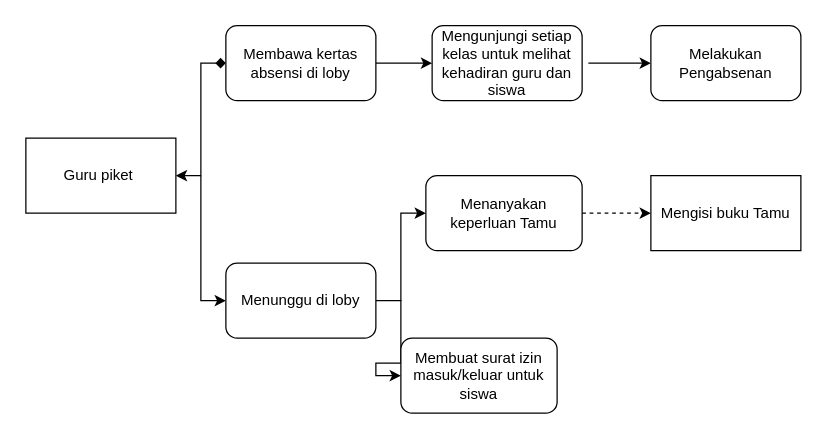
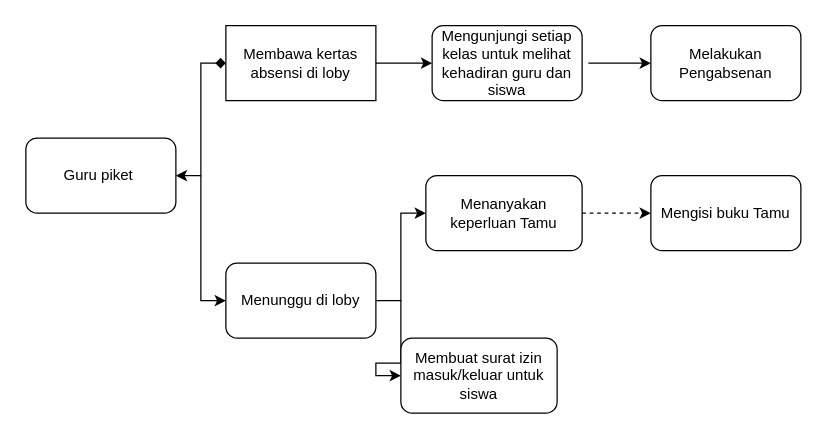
(301, 63) -> (301, 63)
(101, 176) -> (101, 176)
(726, 213) -> (726, 213)
